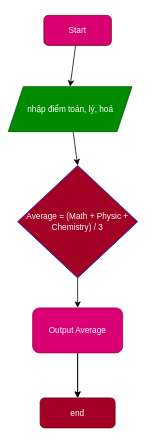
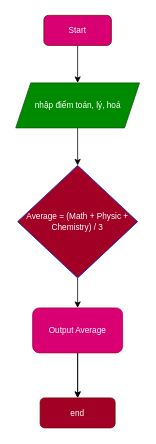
(70, 109) -> (78, 105)
